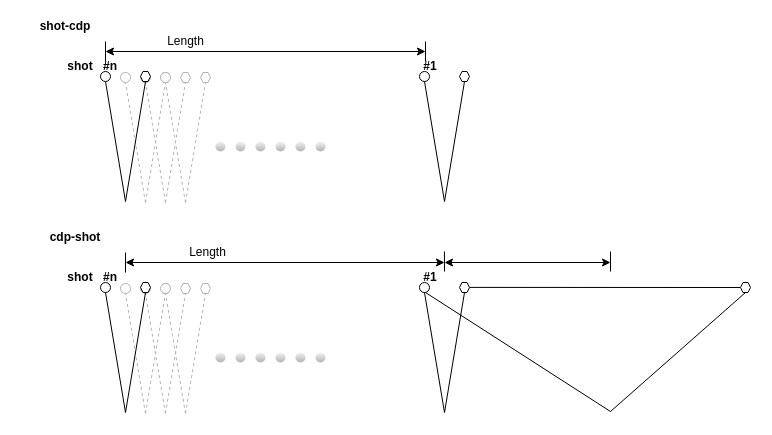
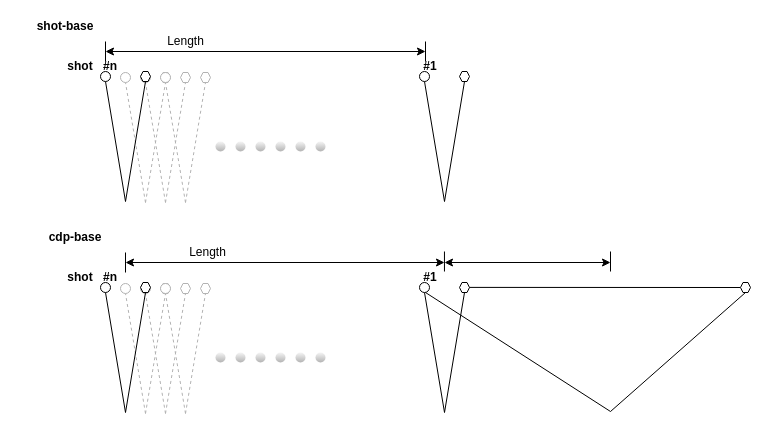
(66, 27) -> (66, 27)
(76, 238) -> (76, 238)
